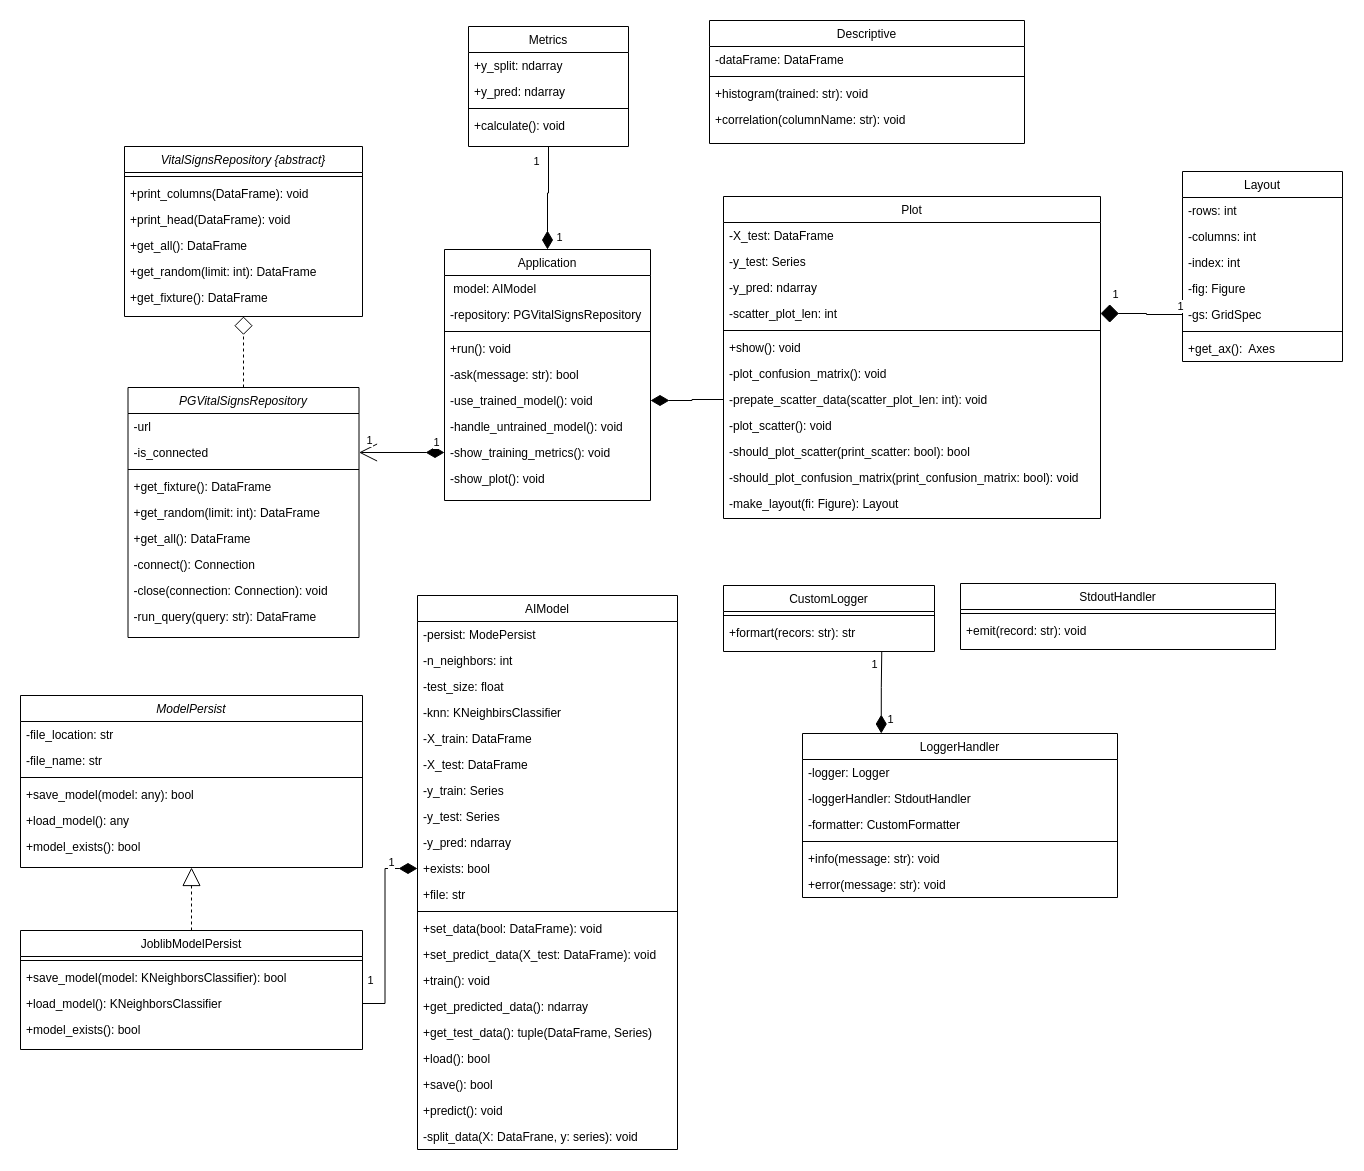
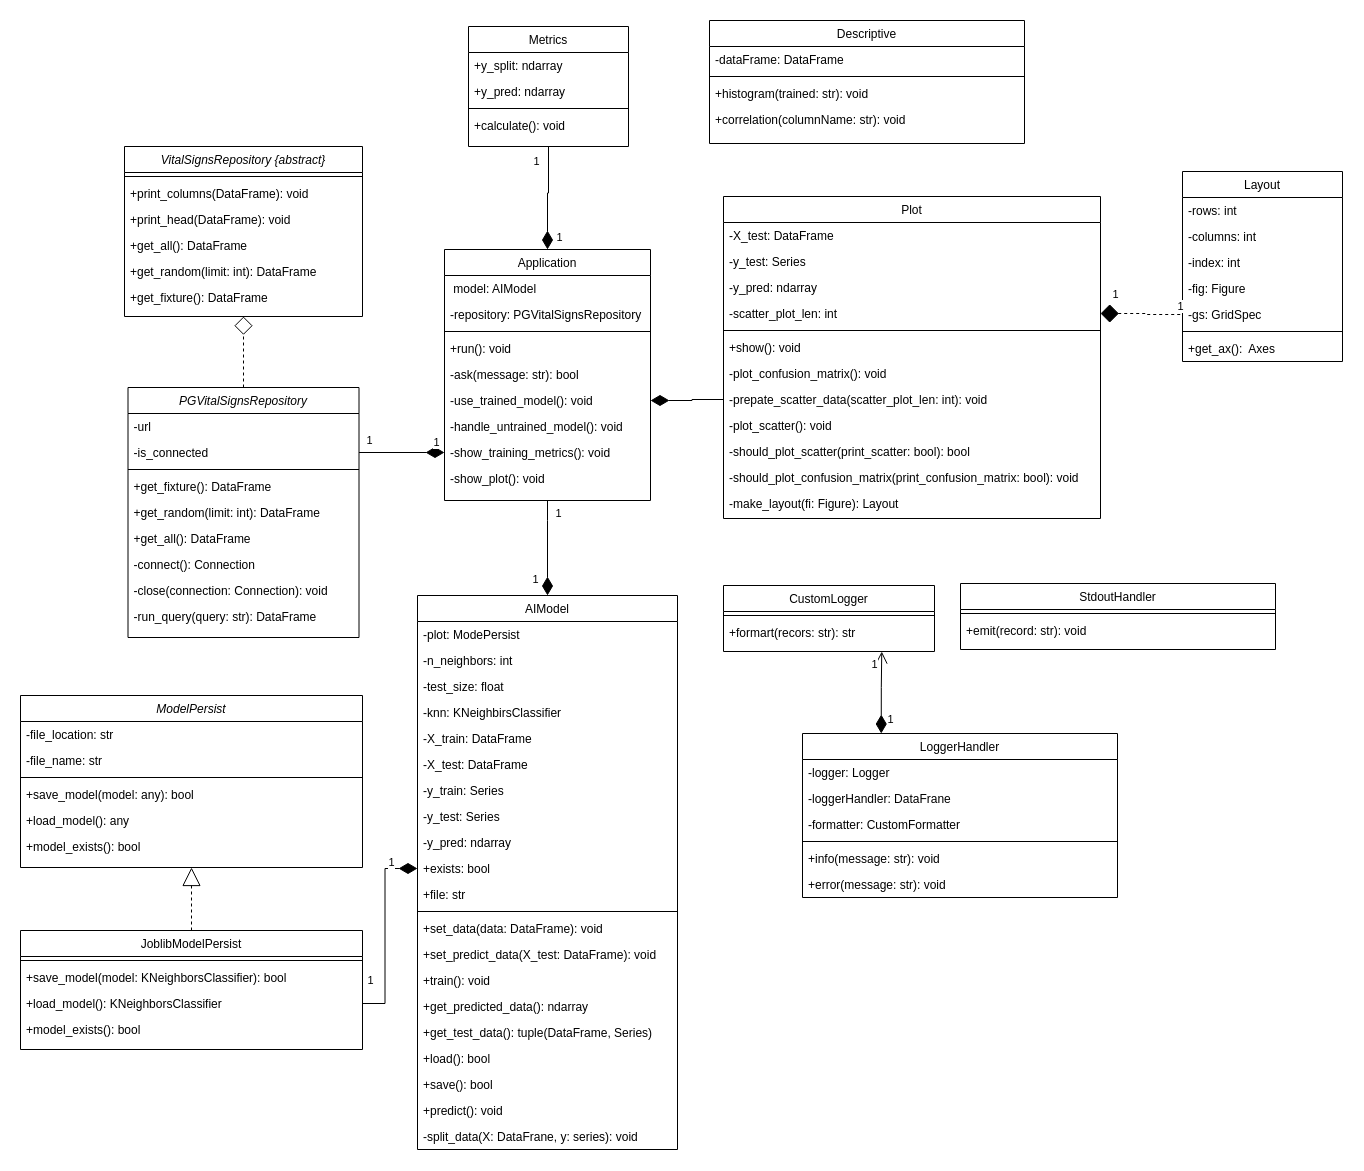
(1150, 315) -> (1150, 315)
(364, 453) -> (364, 453)
none -> (548, 540)
(487, 635) -> (477, 635)
(882, 658) -> (882, 657)
(898, 799) -> (886, 799)
(521, 929) -> (523, 929)
